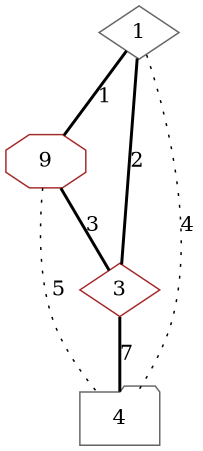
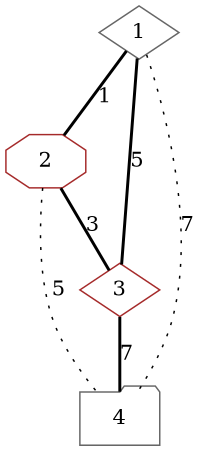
(46, 161) -> (46, 161)
(138, 161) -> (138, 161)
(188, 226) -> (188, 226)
